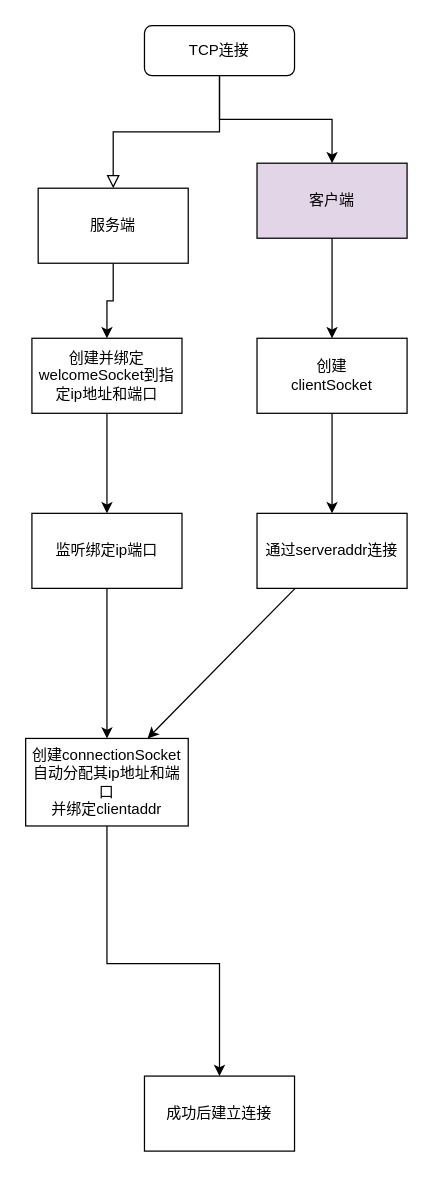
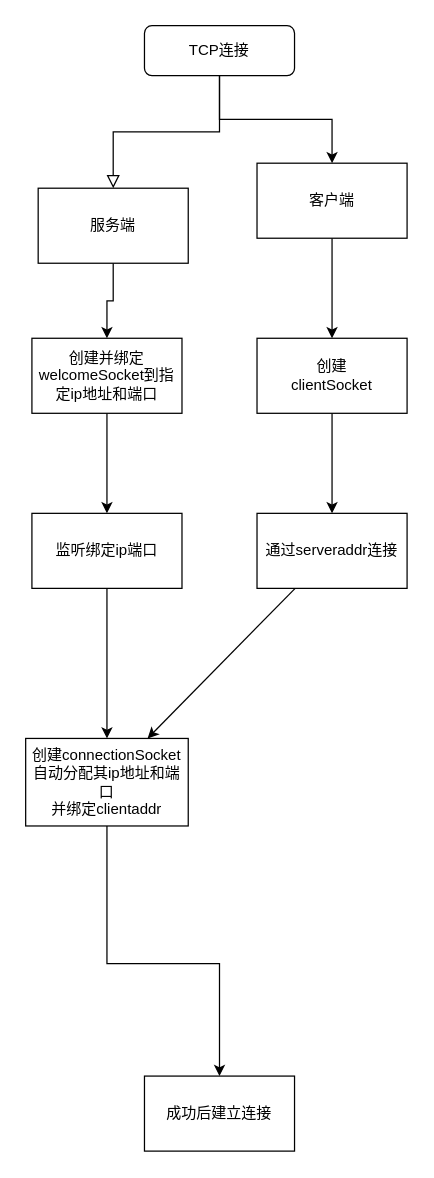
(332, 201) -> (332, 201)
